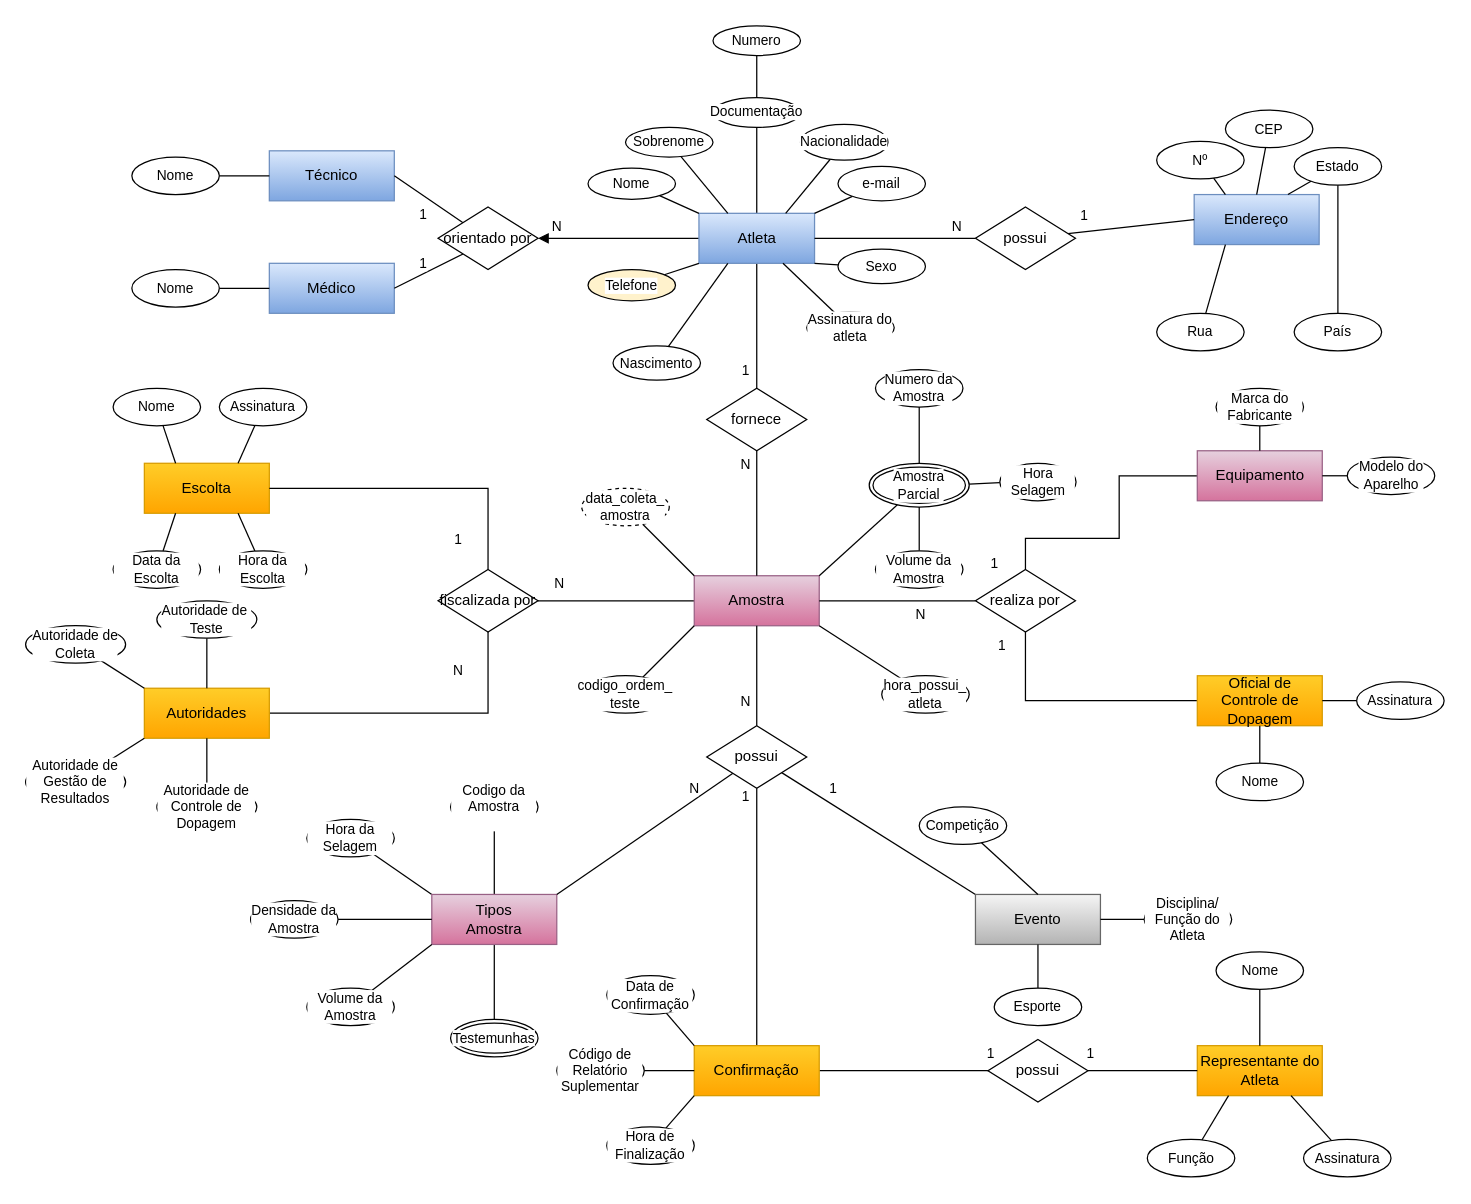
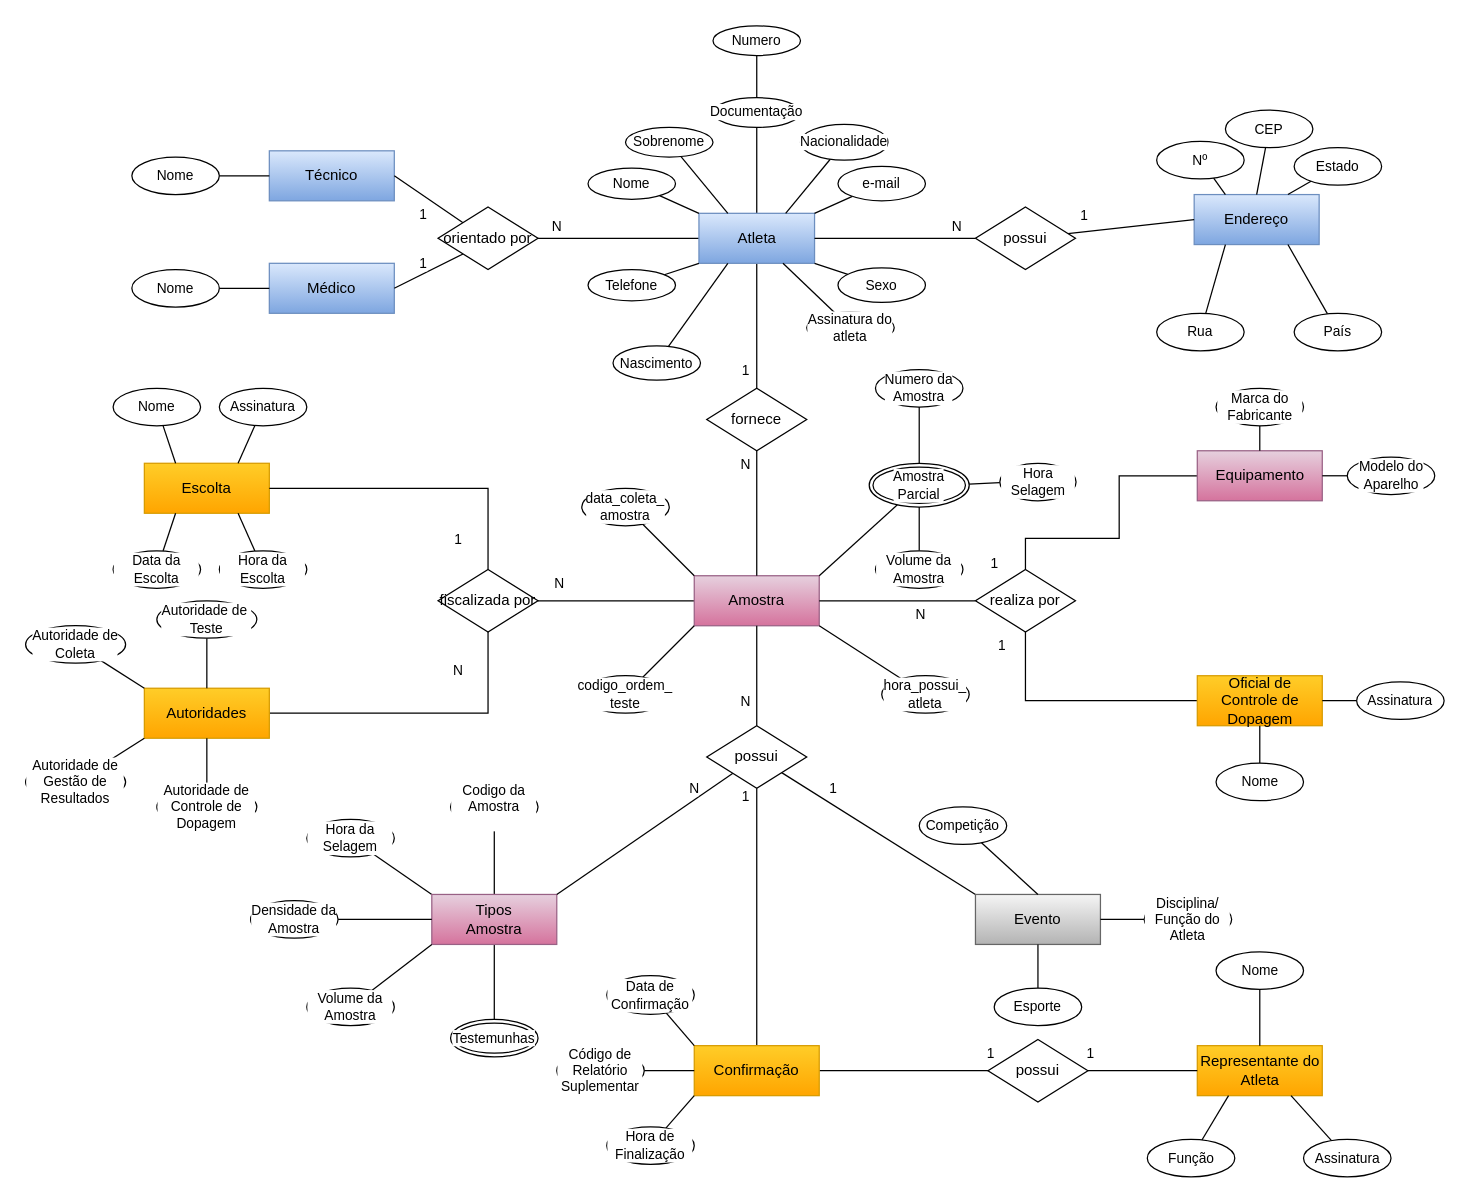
(549, 238) -> (544, 238)
(1338, 249) -> (1308, 279)
(882, 266) -> (882, 285)
(632, 285) -> (632, 285)
(626, 507) -> (626, 507)
